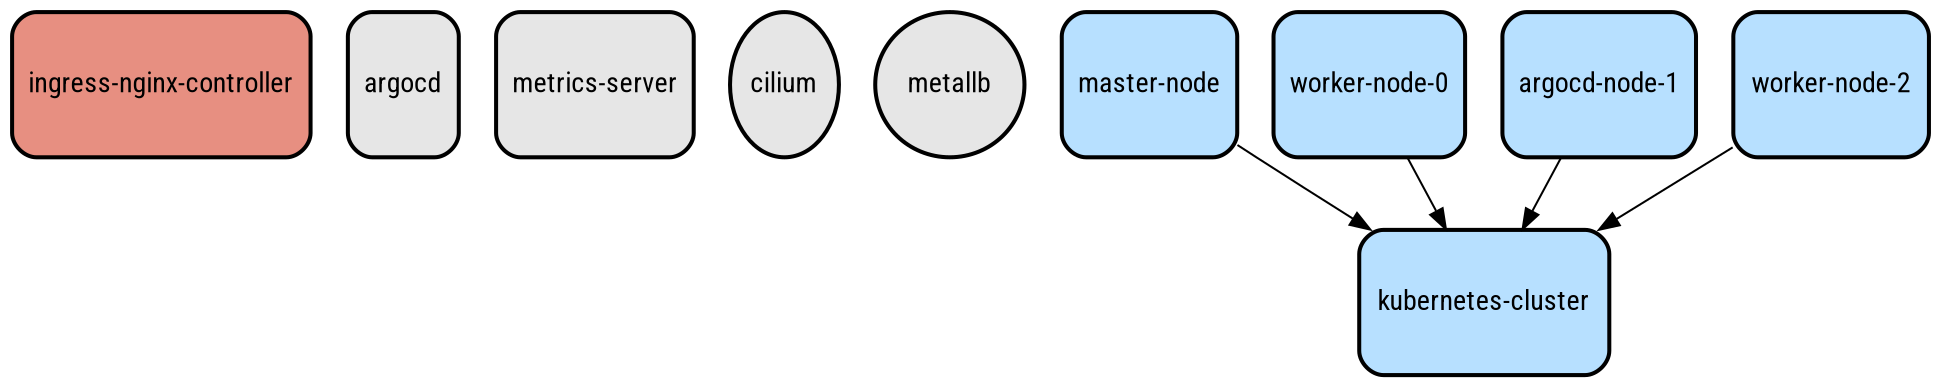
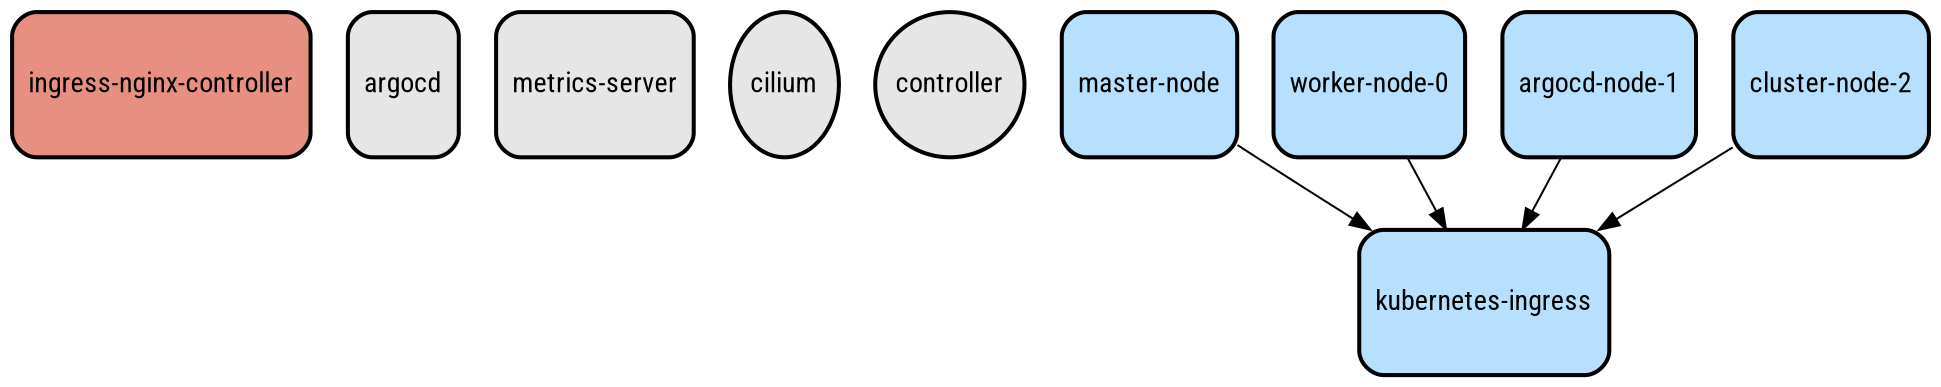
(950, 85) -> (950, 85)
(1831, 85) -> (1831, 85)
(1484, 302) -> (1484, 302)
